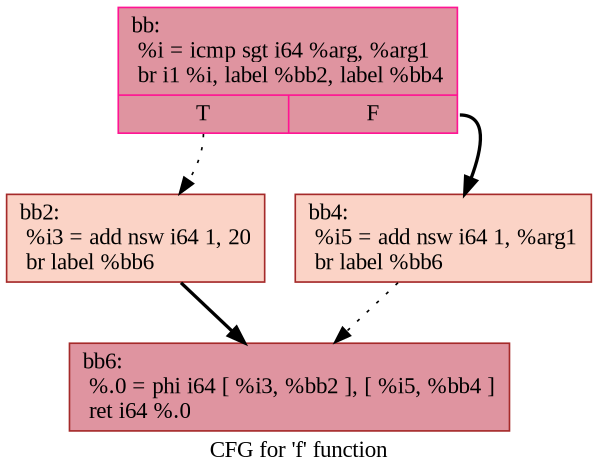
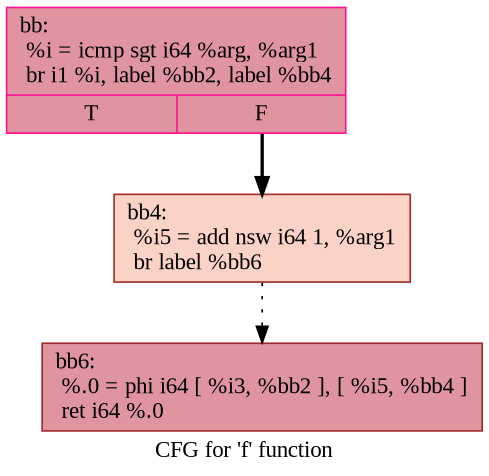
(136, 238) -> none
